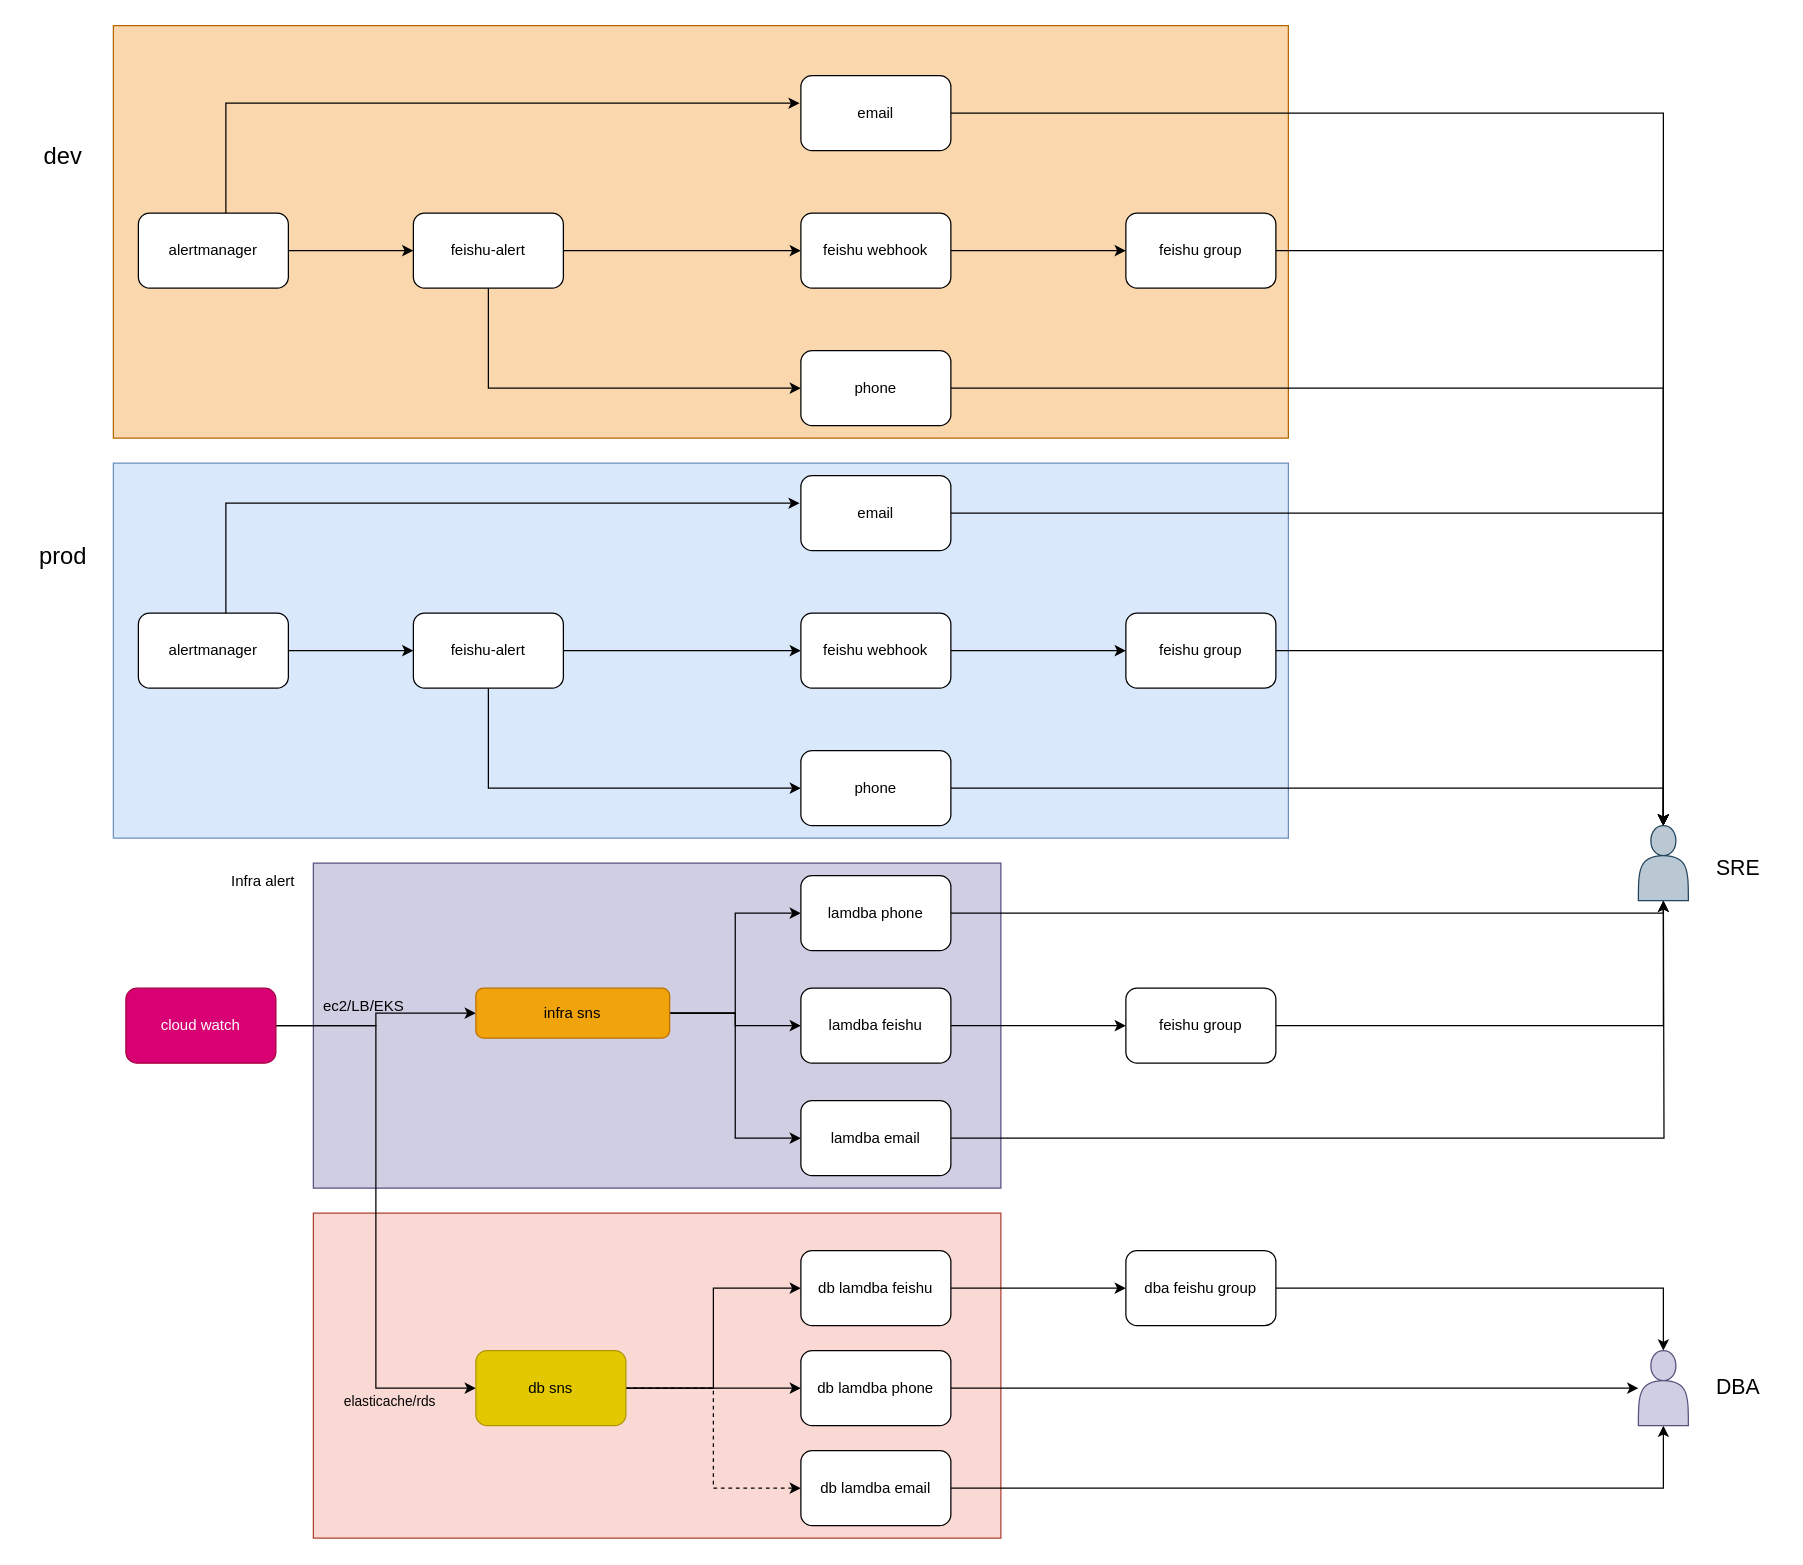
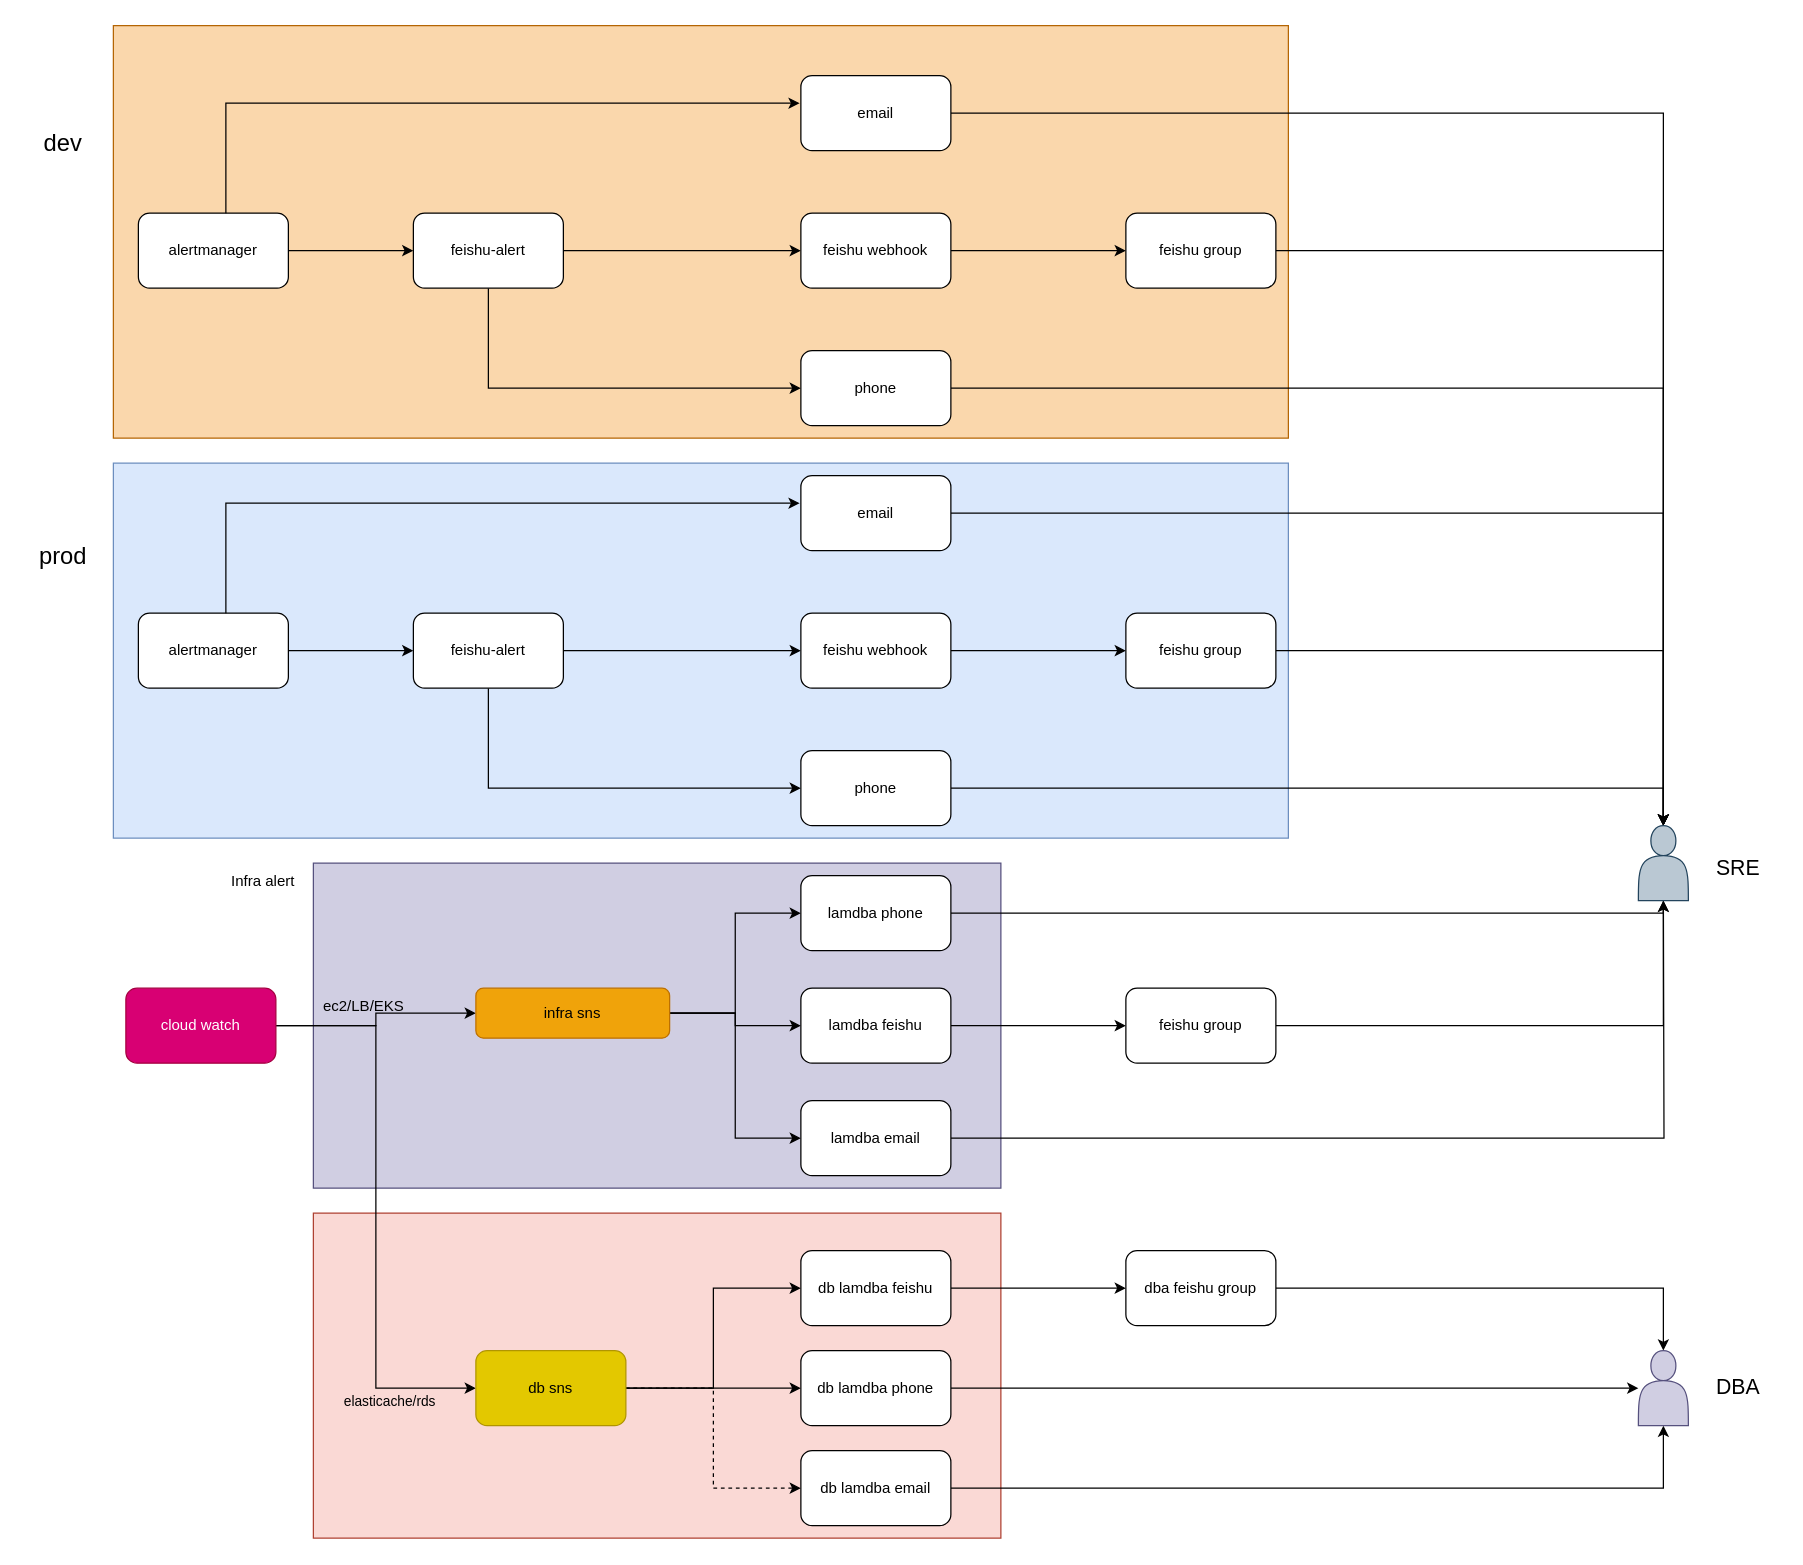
(63, 157) -> (63, 144)
